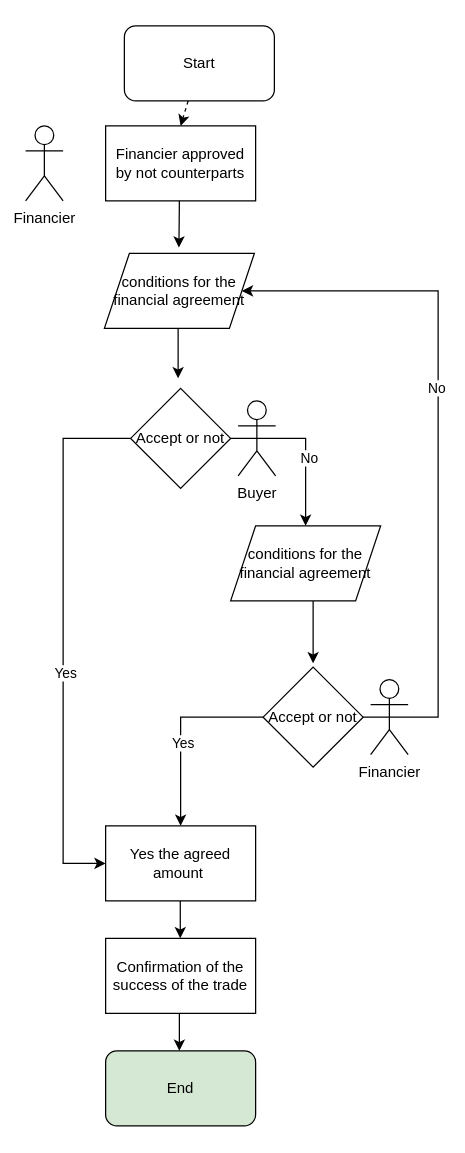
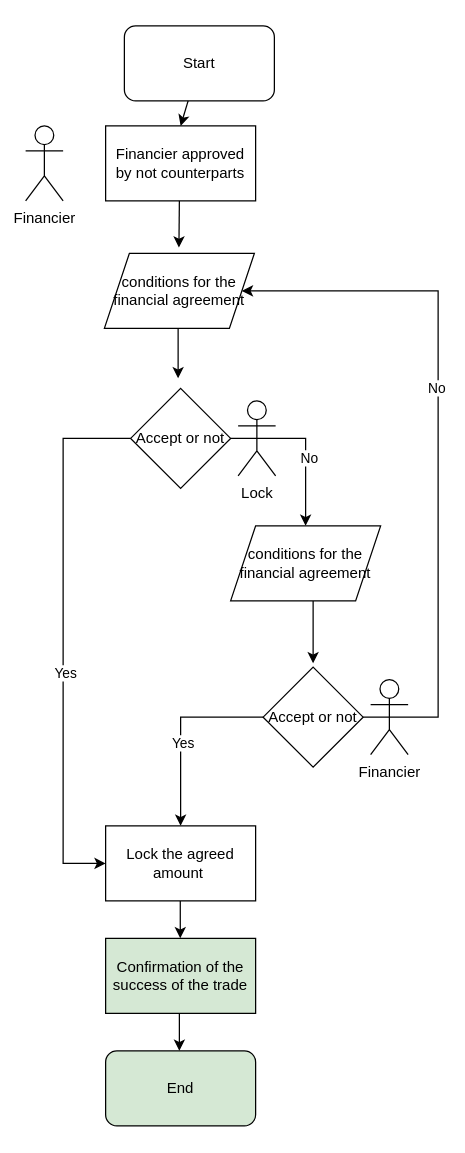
(186, 109) -> (186, 109)
(258, 493) -> (258, 493)
(181, 863) -> (181, 863)
(181, 976) -> (181, 976)
